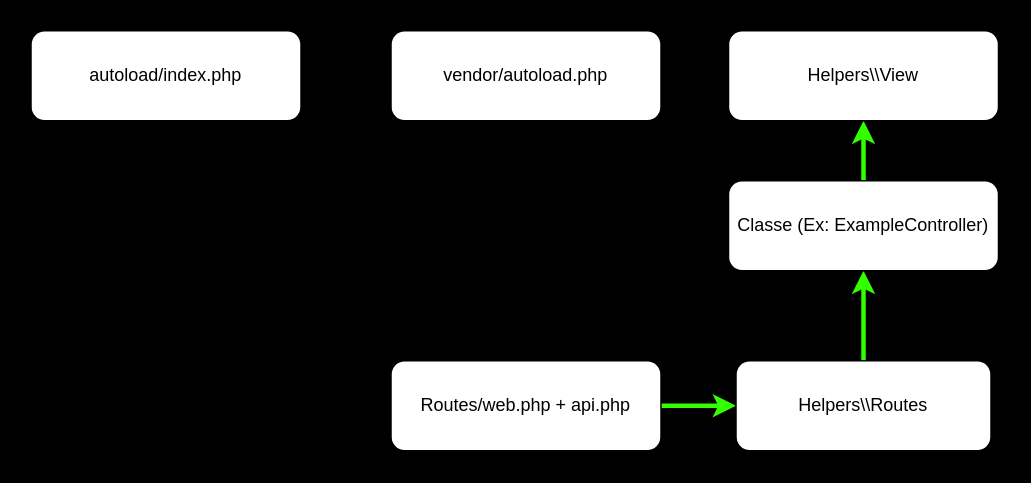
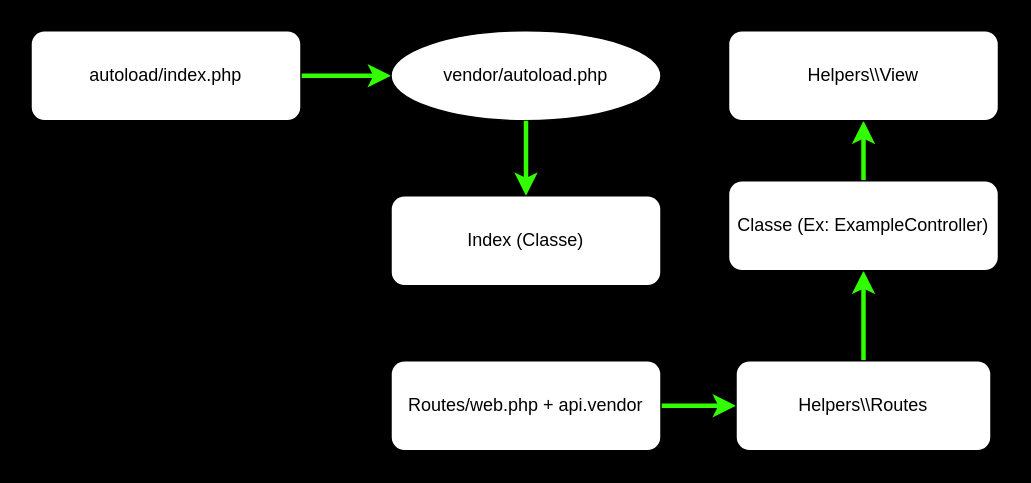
none -> (338, 76)
(526, 76) -> (526, 76)
none -> (526, 150)
none -> (526, 241)
(526, 406) -> (526, 406)
